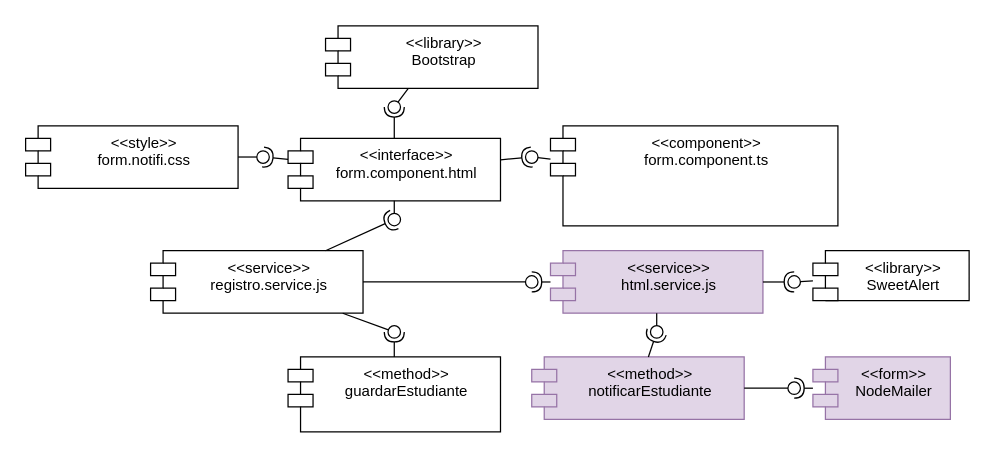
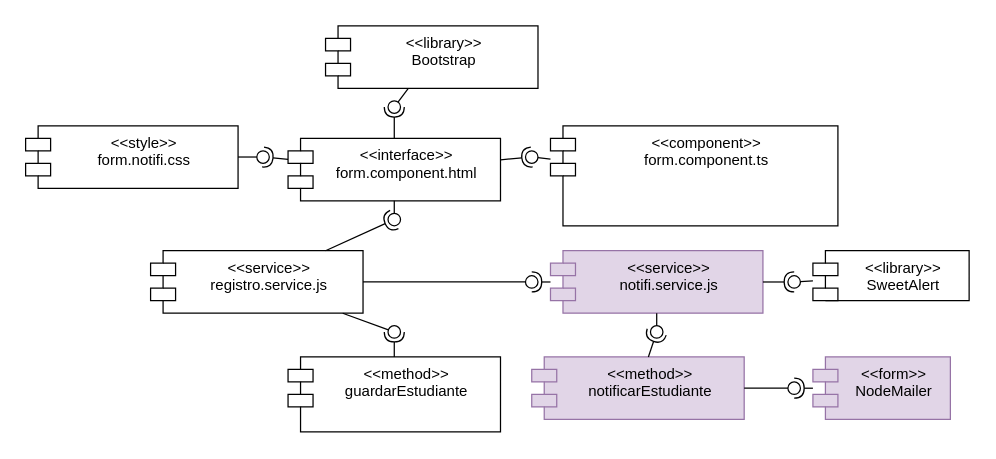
(669, 277) -> (669, 277)
